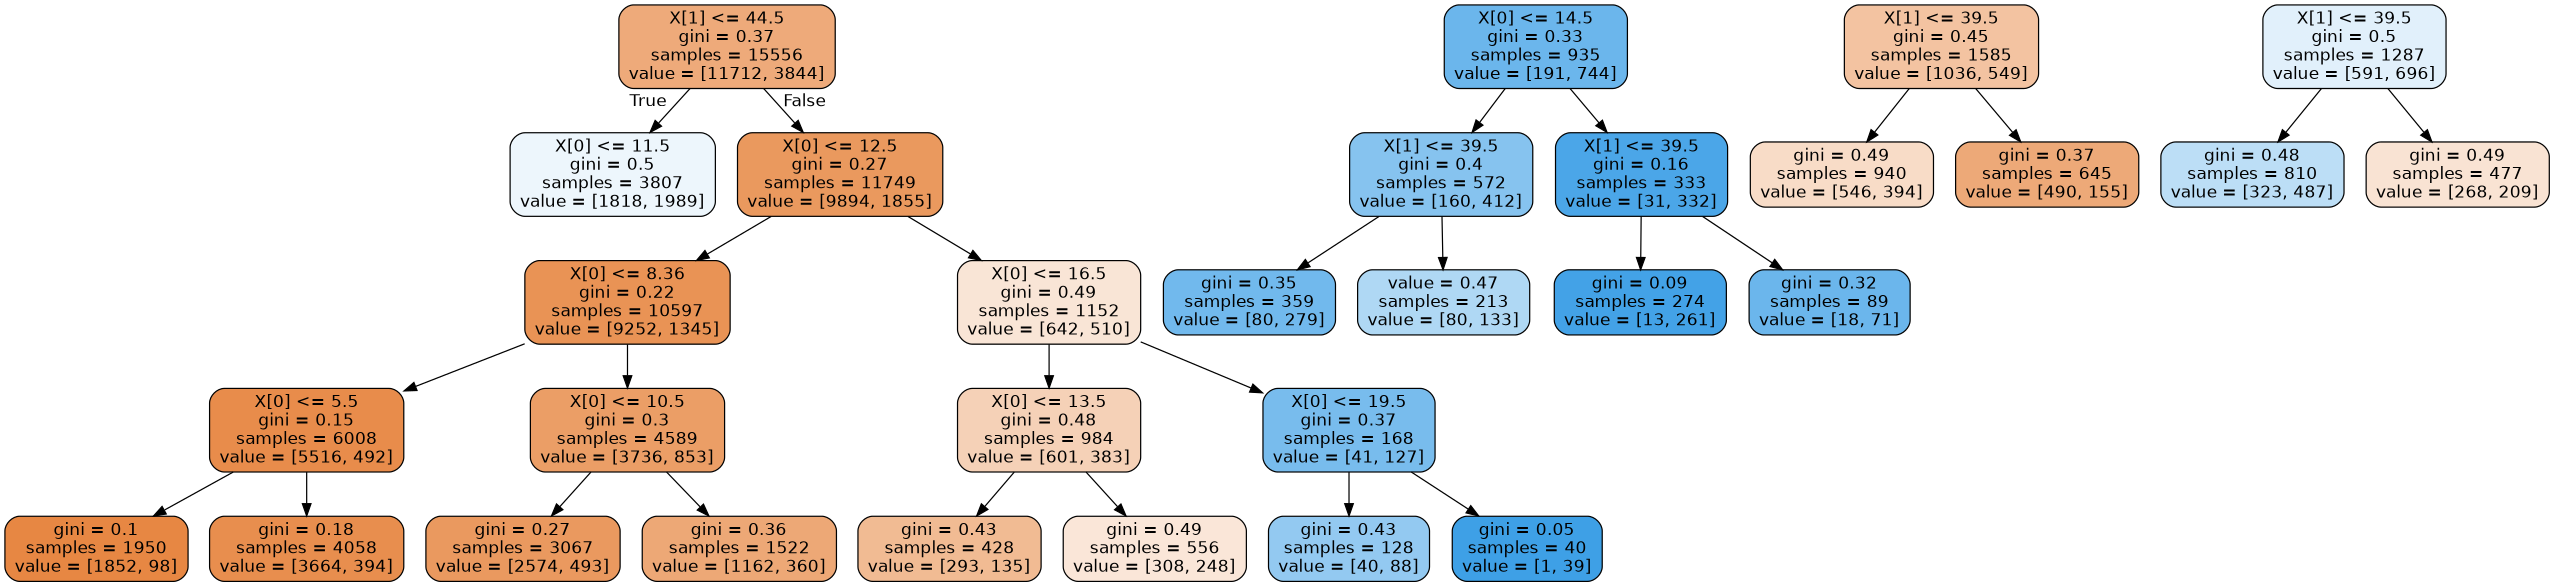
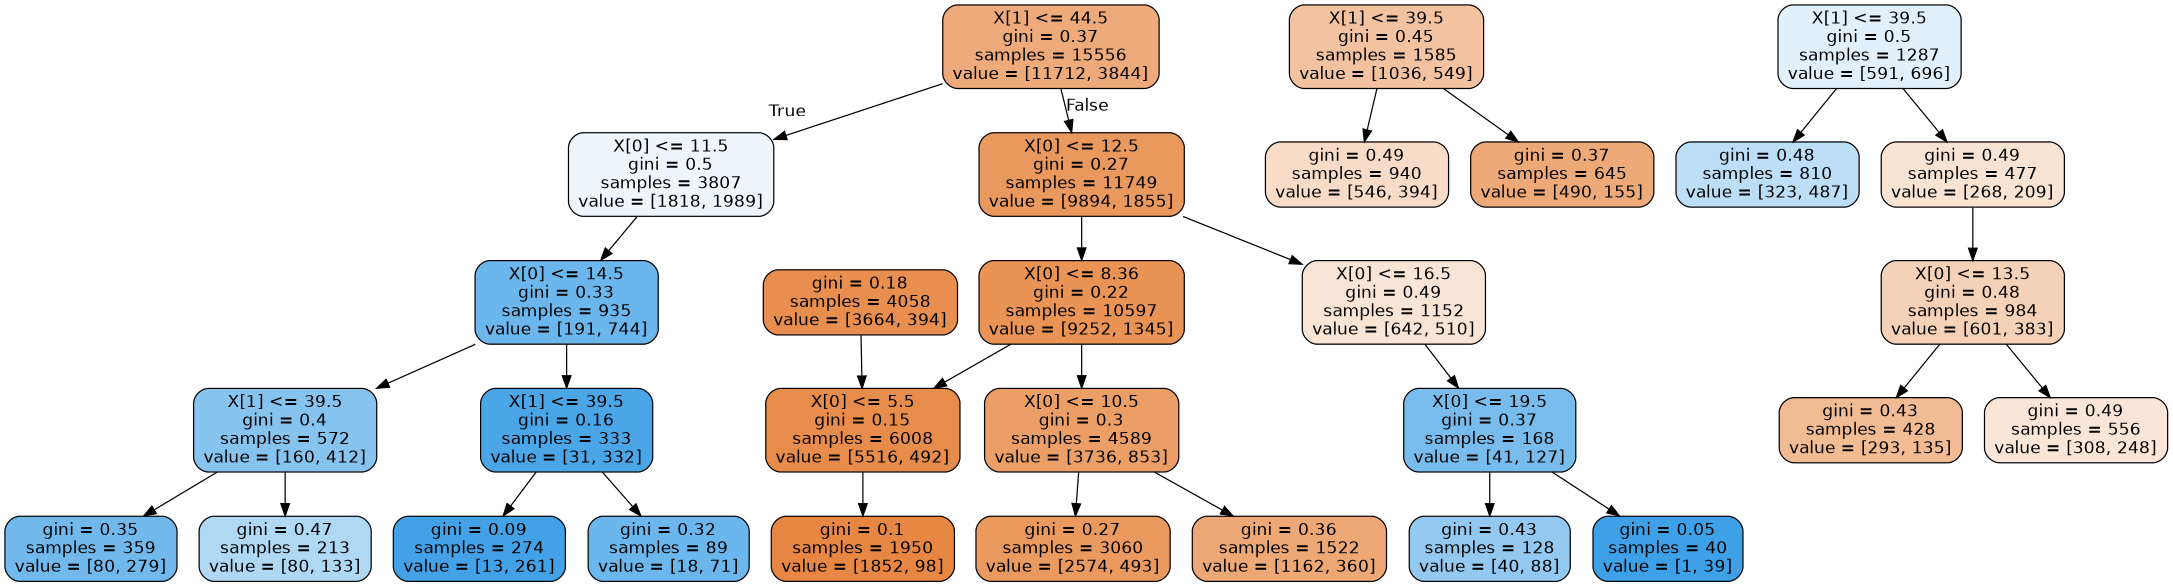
none -> (623, 233)
(1444, 302) -> (285, 549)
(1049, 360) -> (1973, 228)
(307, 488) -> (861, 356)
(523, 549) -> (1073, 549)
